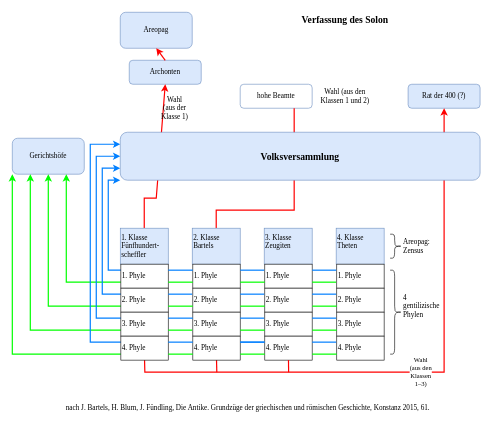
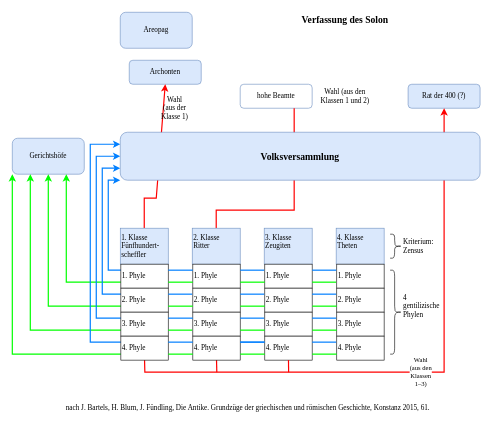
(162, 56) -> none
(209, 246) -> (209, 246)
(415, 246) -> (415, 246)
